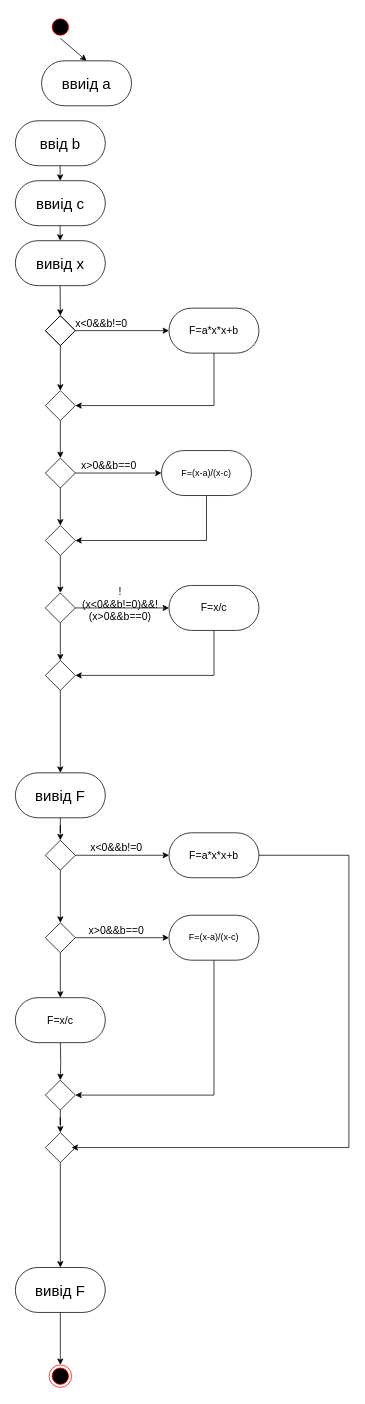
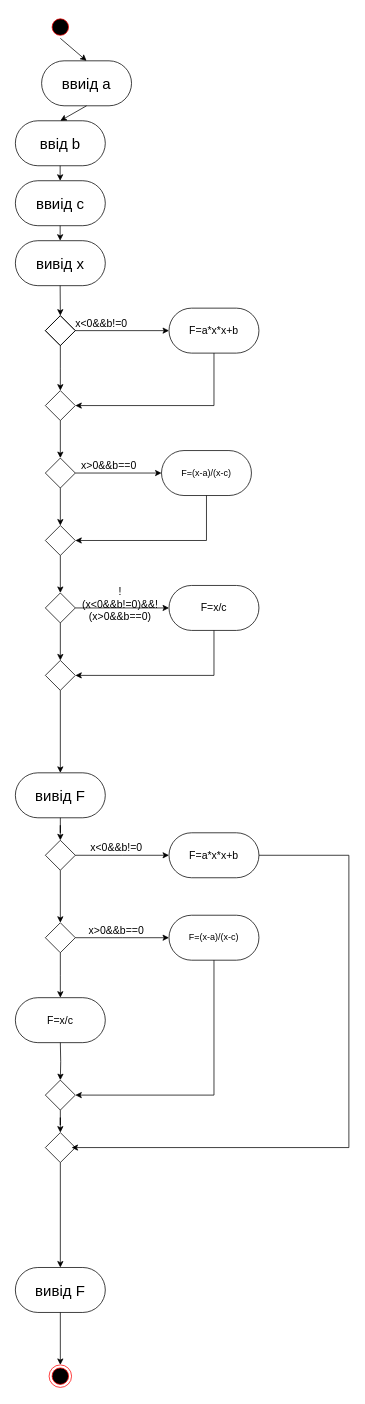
none -> (76, 111)
